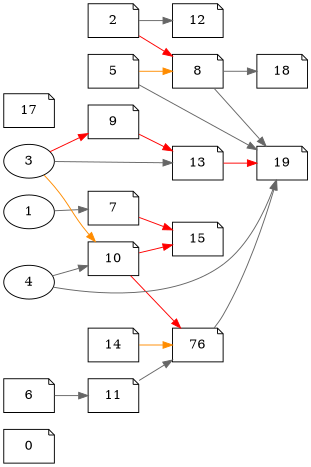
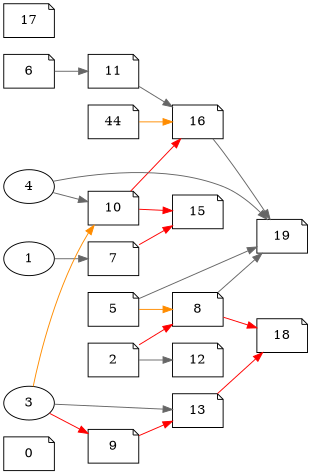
(235, 71) -> (236, 321)
(235, 163) -> (237, 376)
(113, 345) -> (113, 122)
(198, 345) -> (198, 122)
